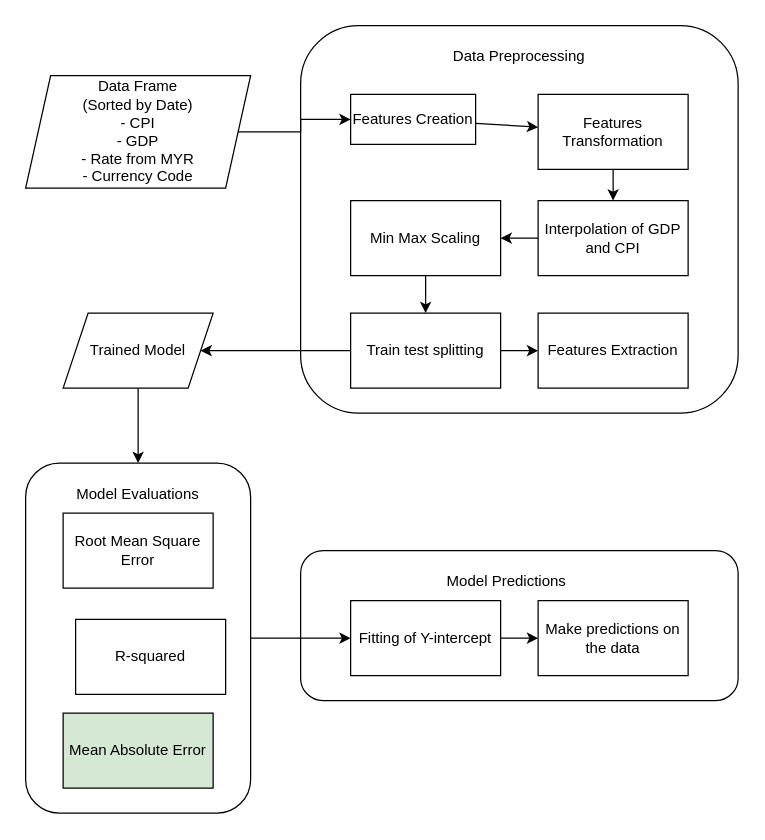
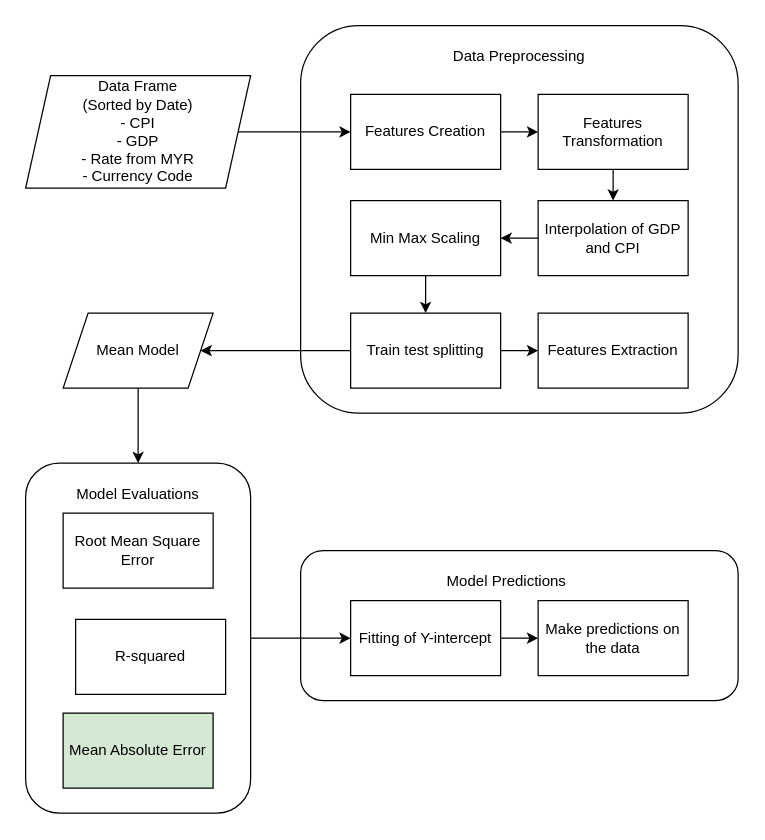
(413, 119) -> (426, 132)
(138, 351) -> (138, 351)
